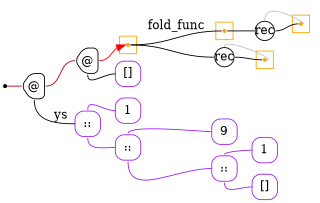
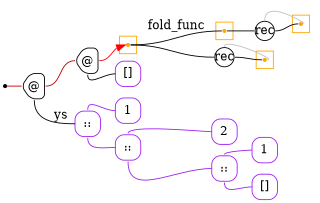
(224, 132) -> (224, 132)
